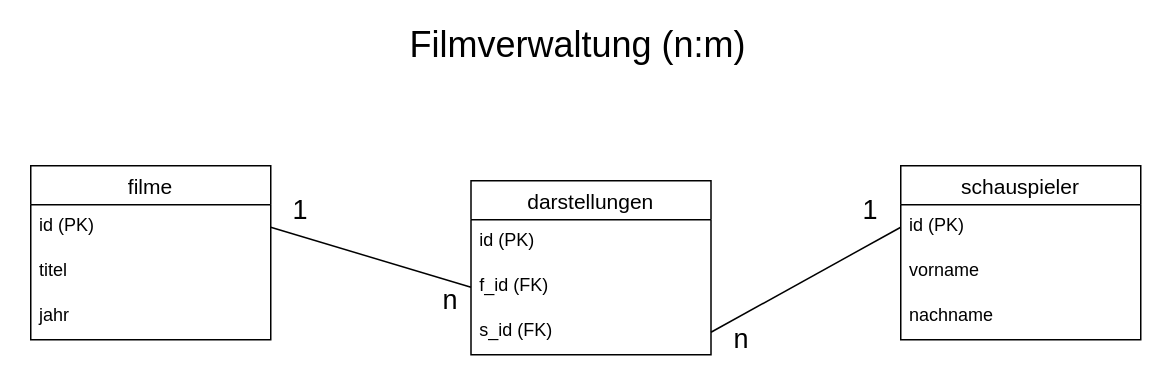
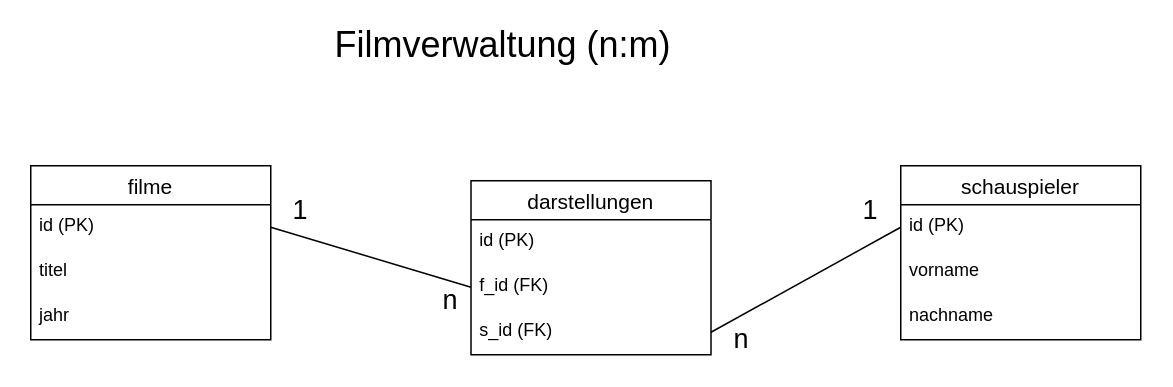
(578, 46) -> (503, 46)
